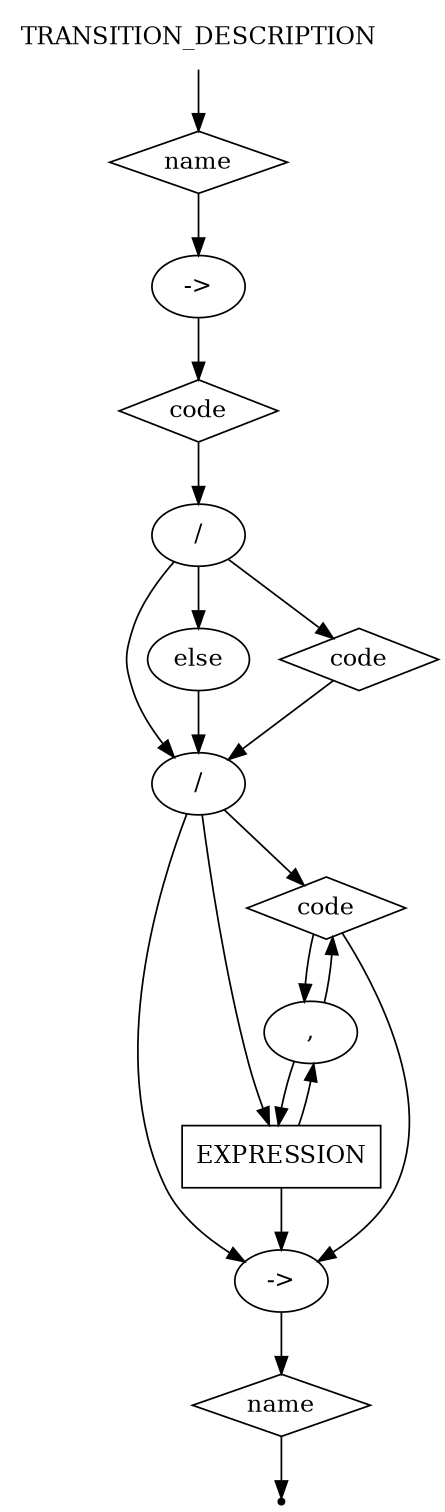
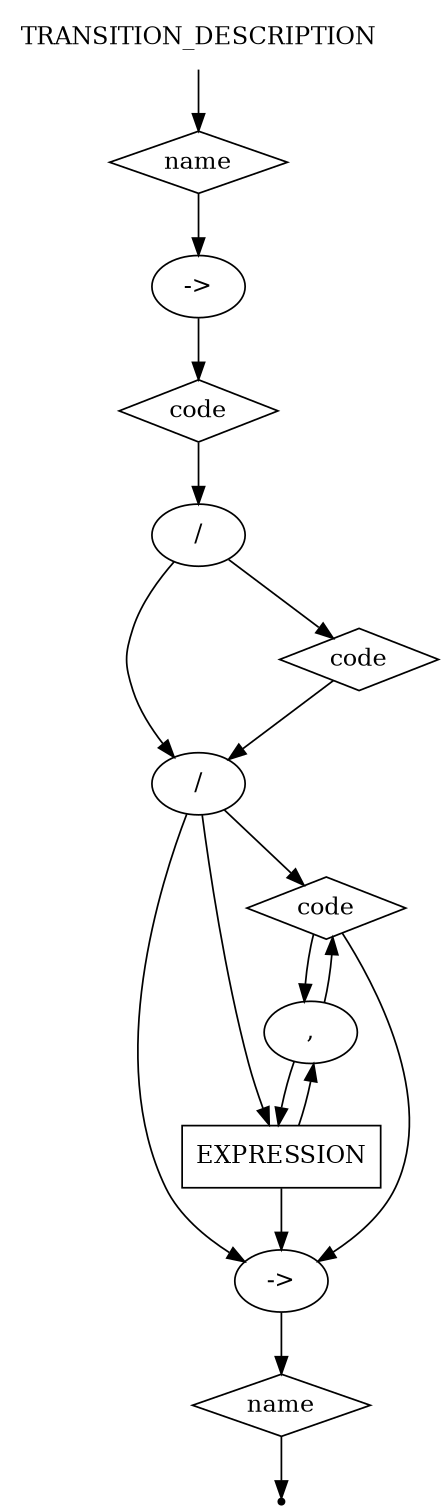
(199, 659) -> none
